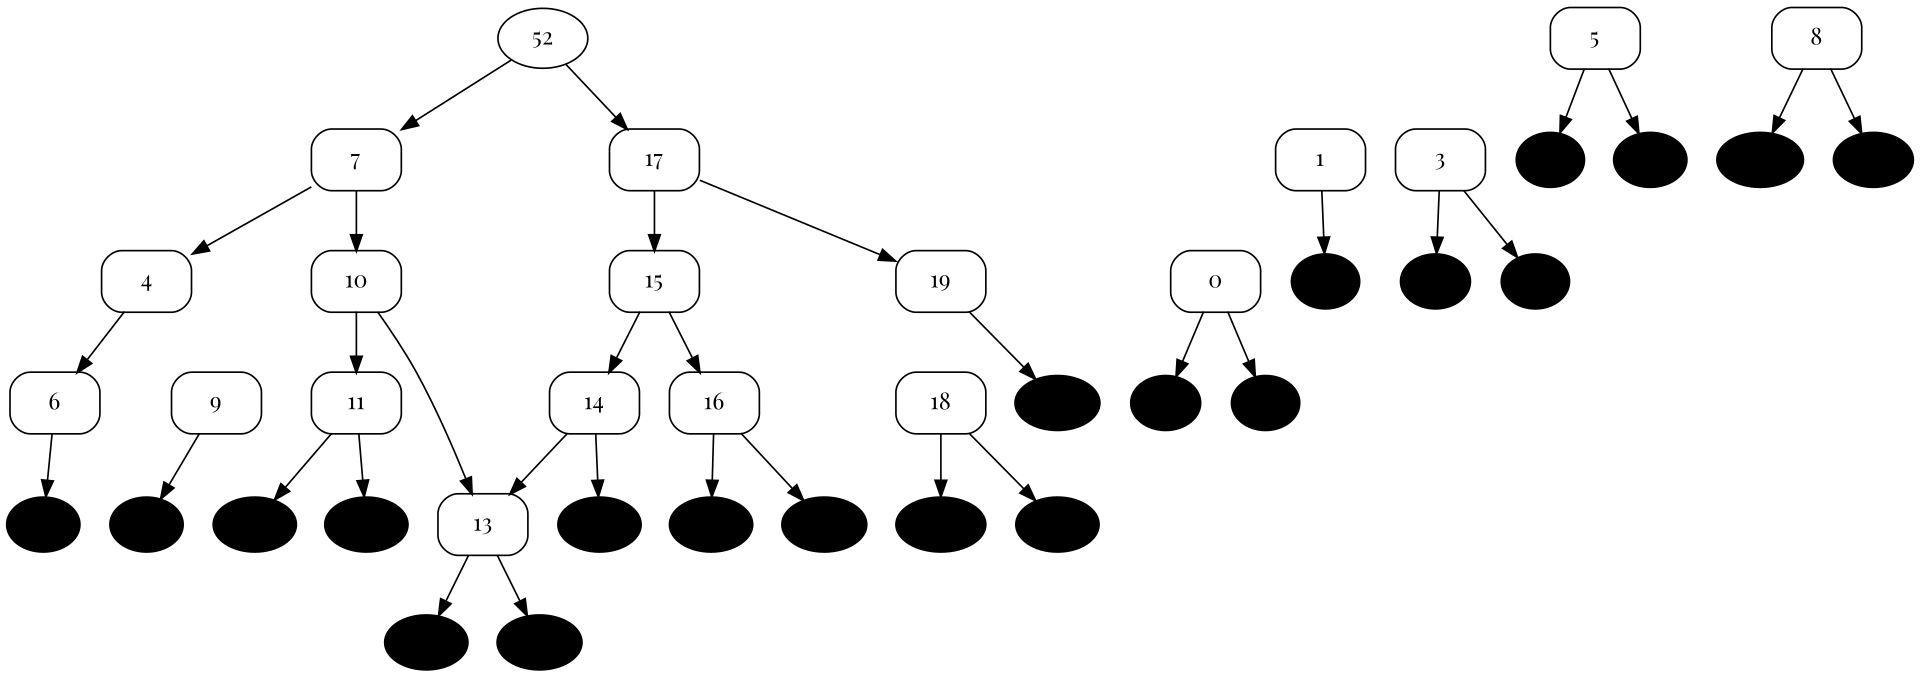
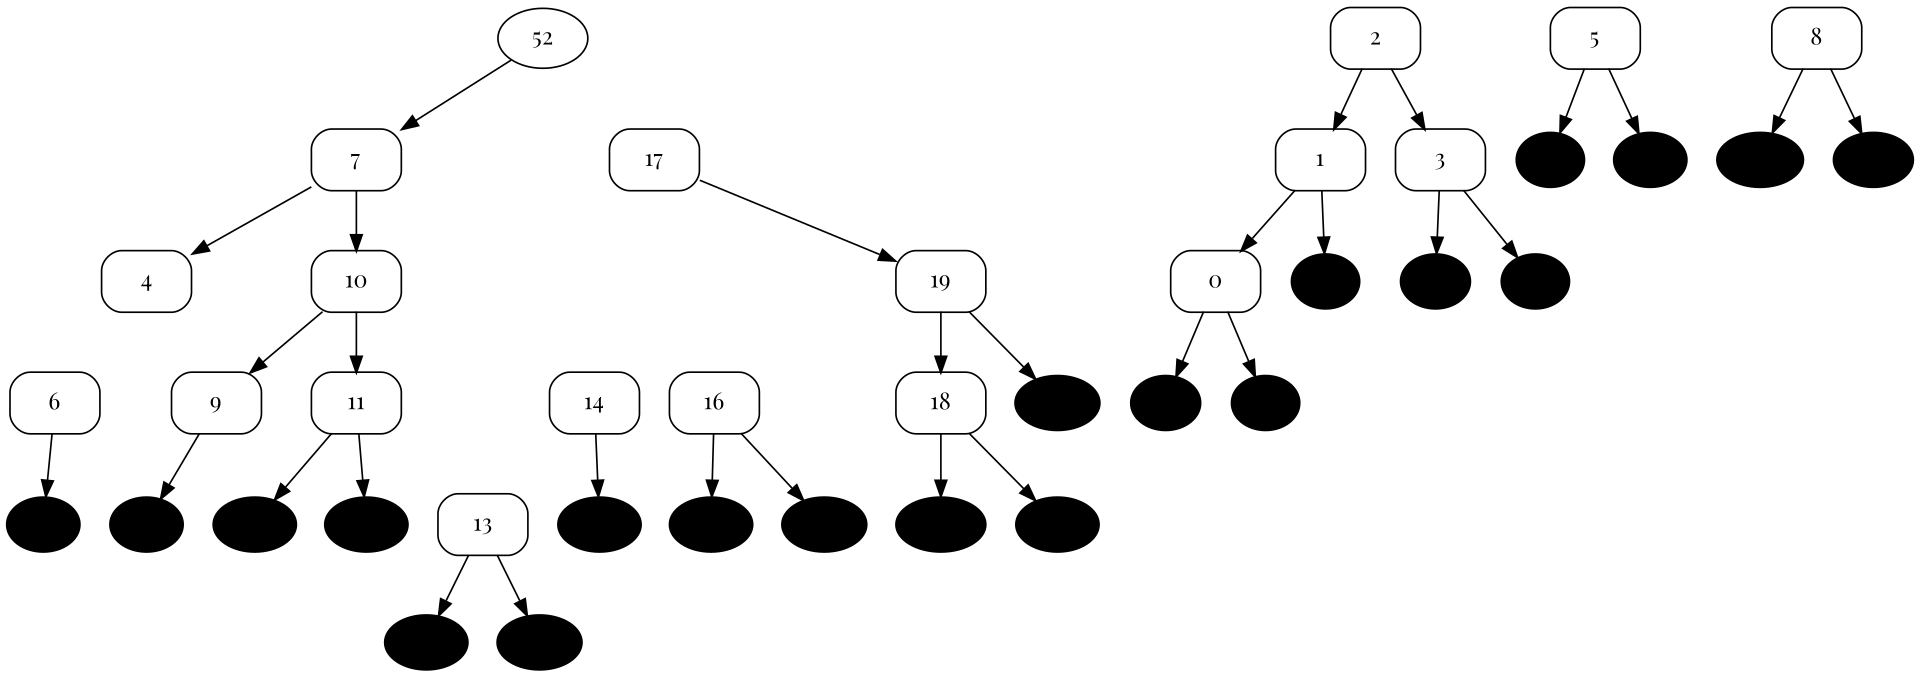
none -> (1376, 38)
(591, 91) -> none
none -> (1274, 214)
(654, 281) -> none
none -> (941, 334)
(106, 336) -> none
(427, 392) -> (293, 337)
(544, 458) -> none
